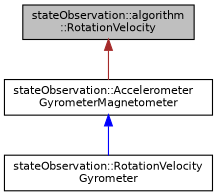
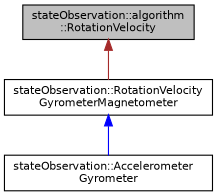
(108, 97) -> (108, 97)
(108, 173) -> (108, 173)
